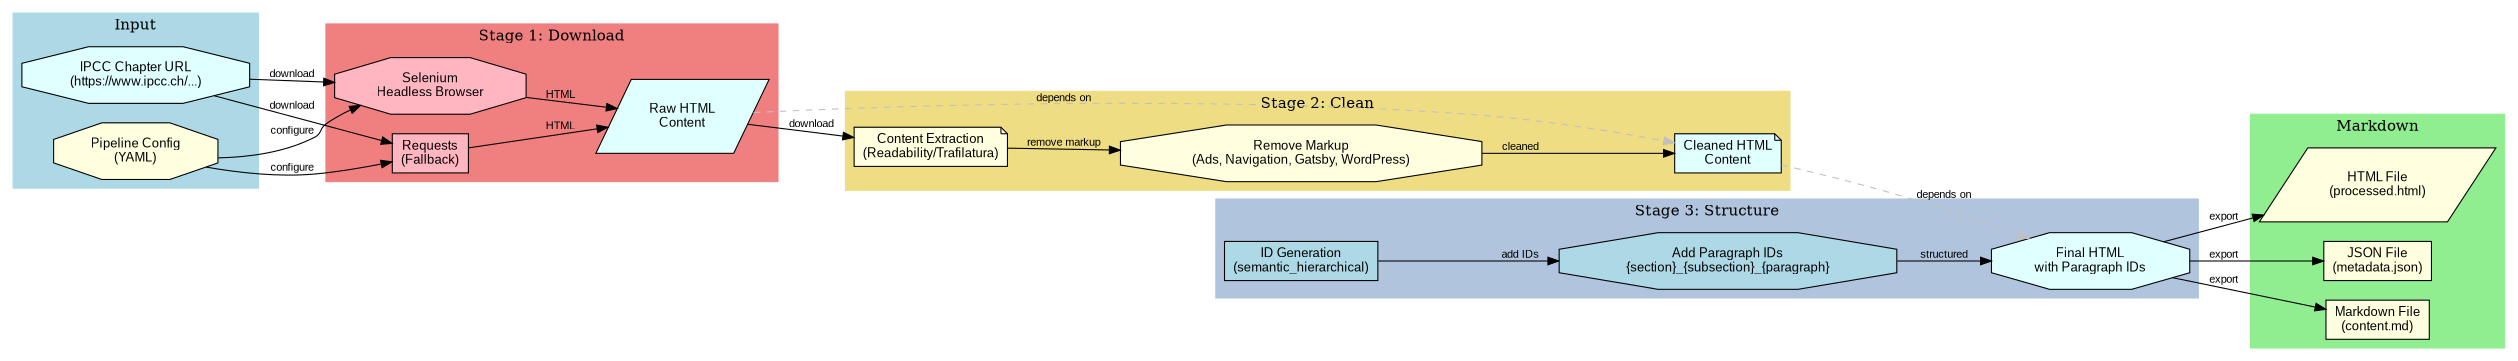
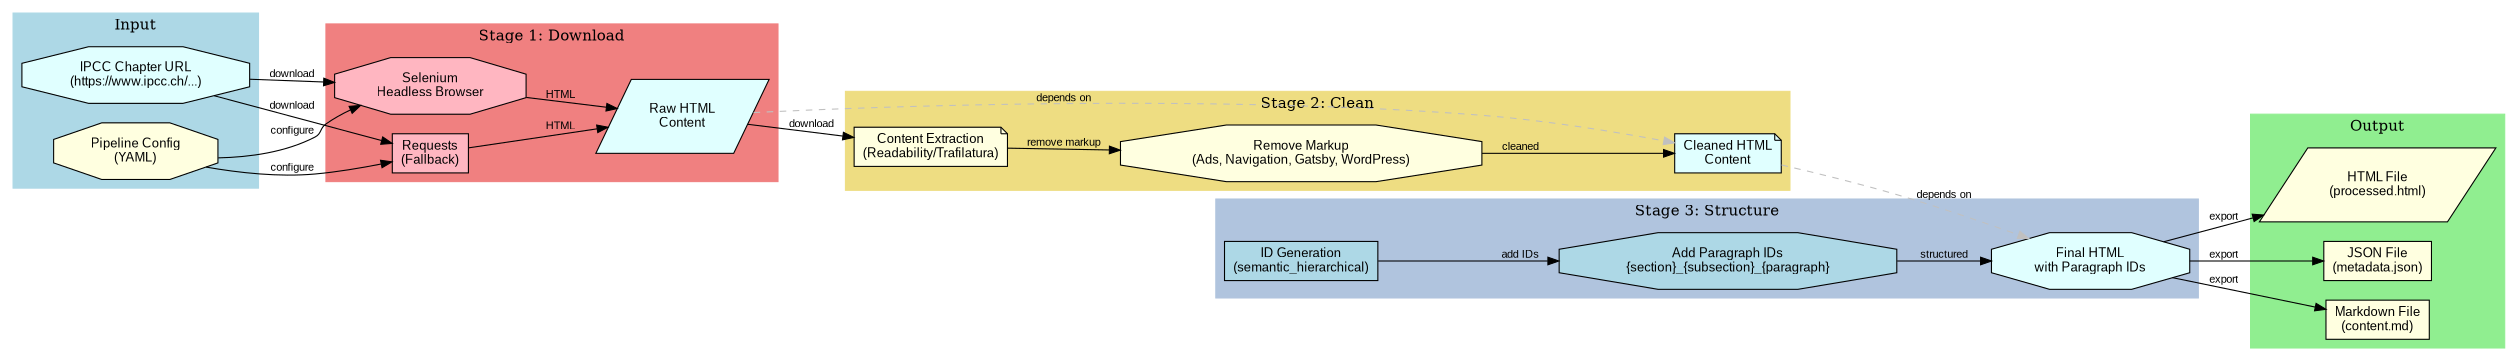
(2378, 127) -> (2378, 127)
